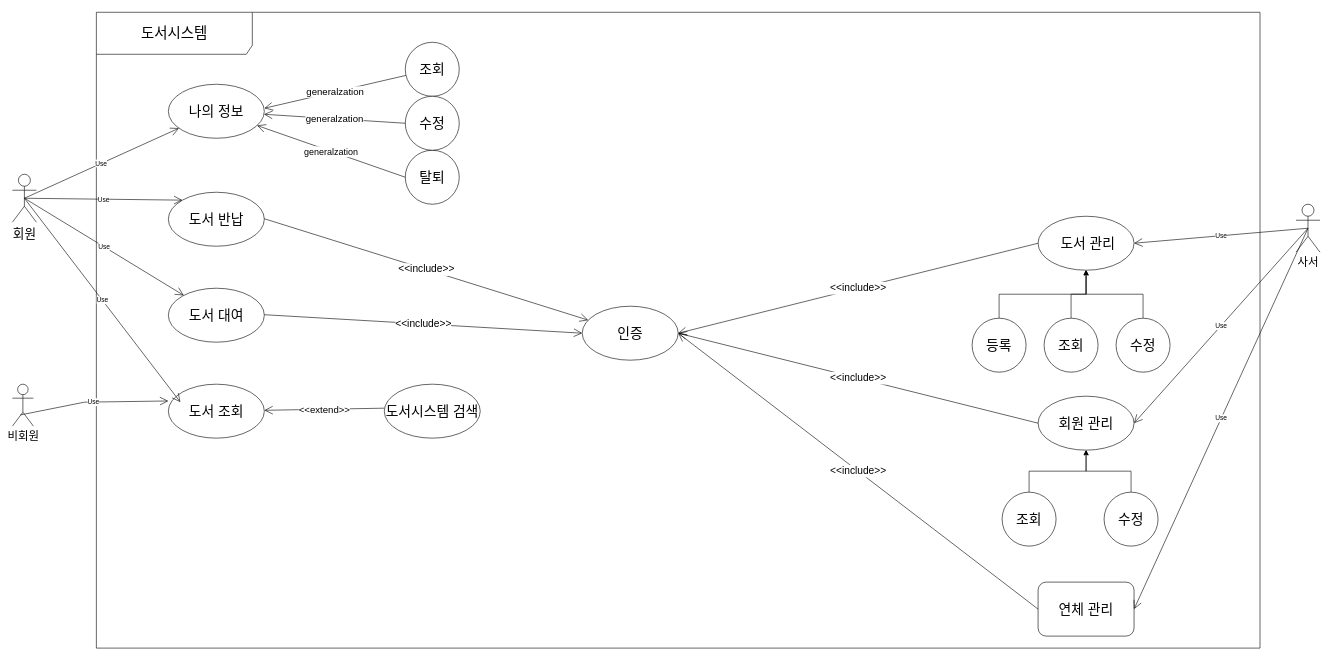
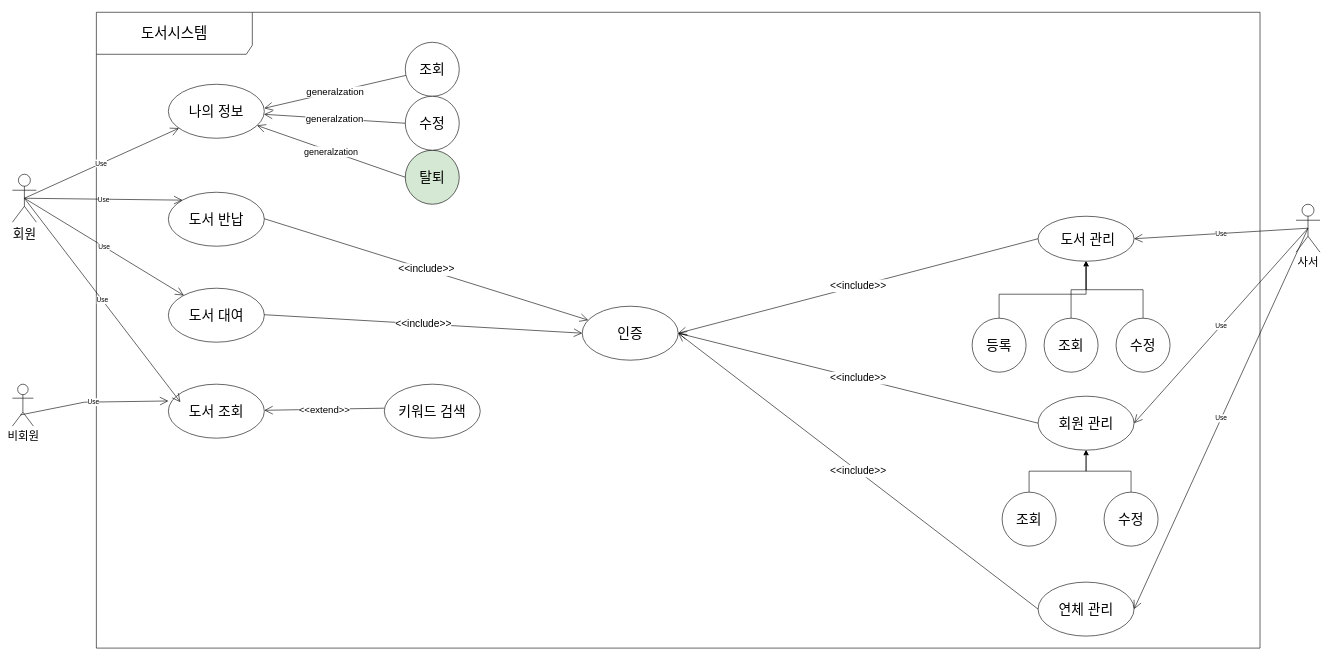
(432, 177) -> (432, 177)
(1086, 243) -> (1086, 239)
(432, 411) -> (432, 411)
(1086, 609) -> (1086, 609)
